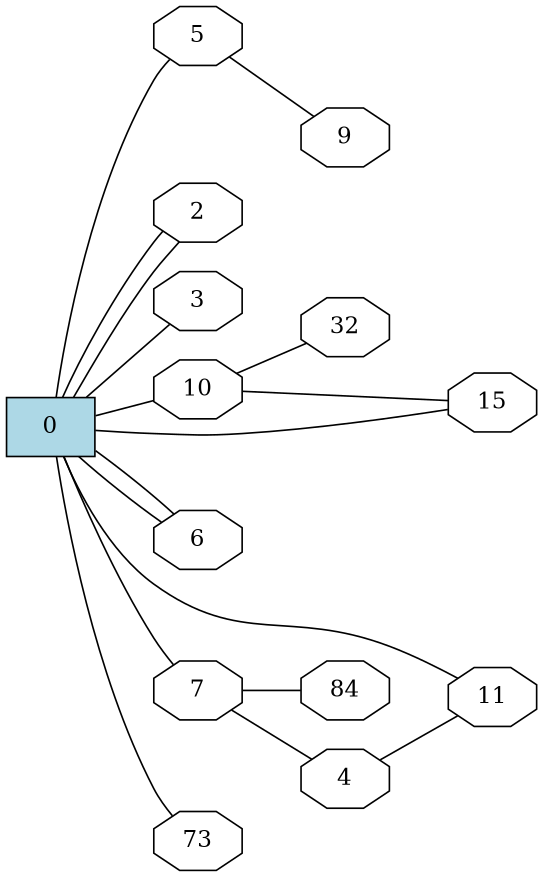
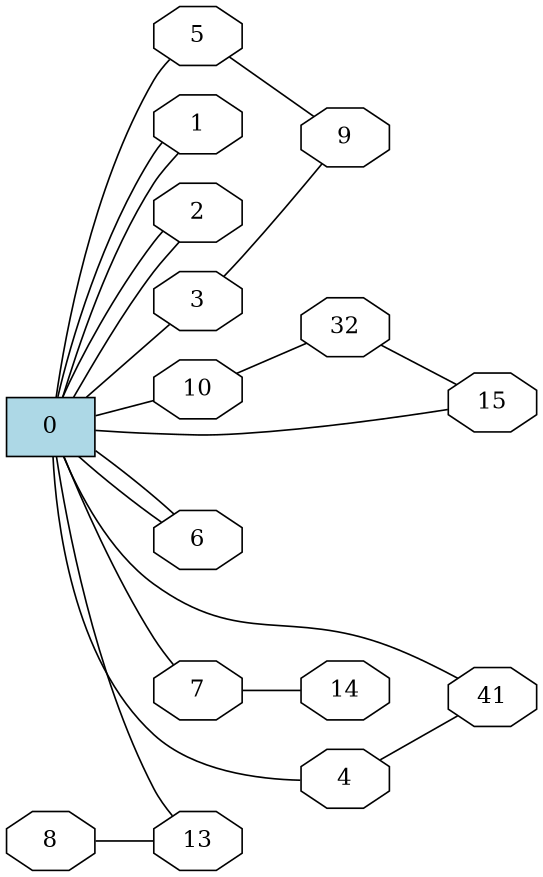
none -> (198, 124)
none -> (274, 221)
(345, 396) -> (419, 365)
(345, 690) -> (345, 690)
(492, 697) -> (492, 697)
(272, 735) -> (136, 714)
none -> (51, 841)
(198, 841) -> (198, 841)
